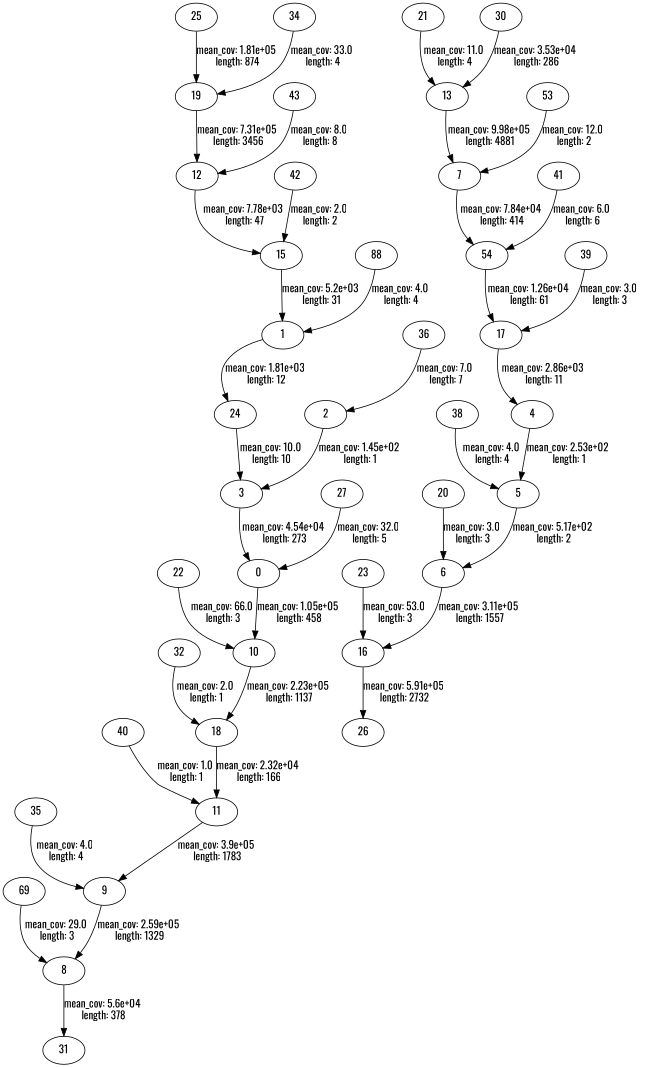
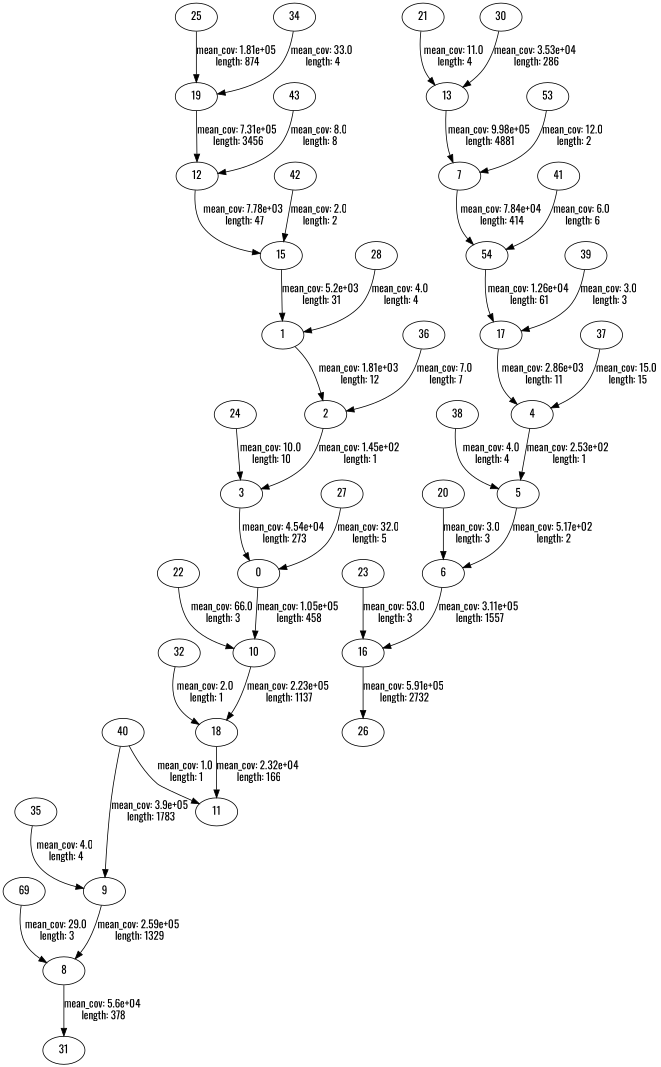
(376, 256) -> (376, 256)
none -> (602, 335)
(229, 358) -> (311, 368)
(164, 849) -> (110, 808)
